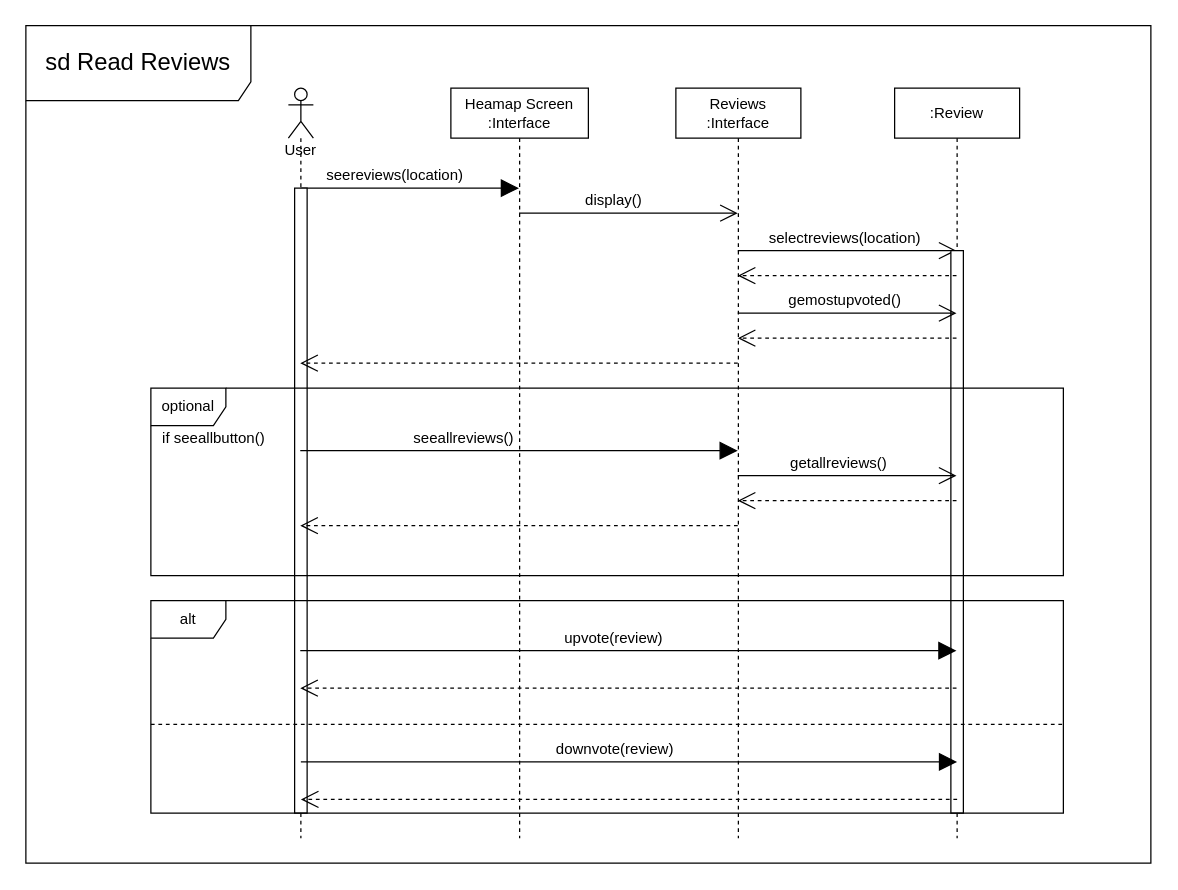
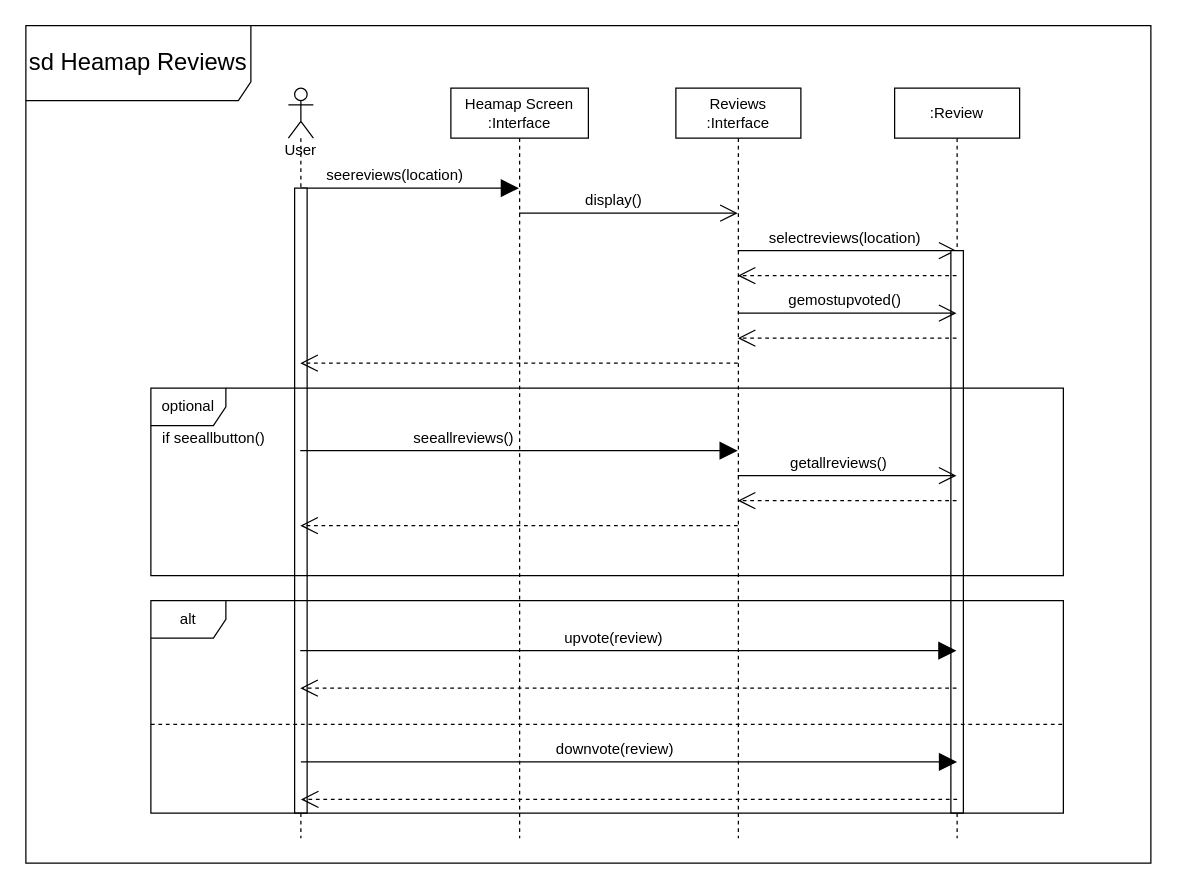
(138, 63) -> (138, 63)
